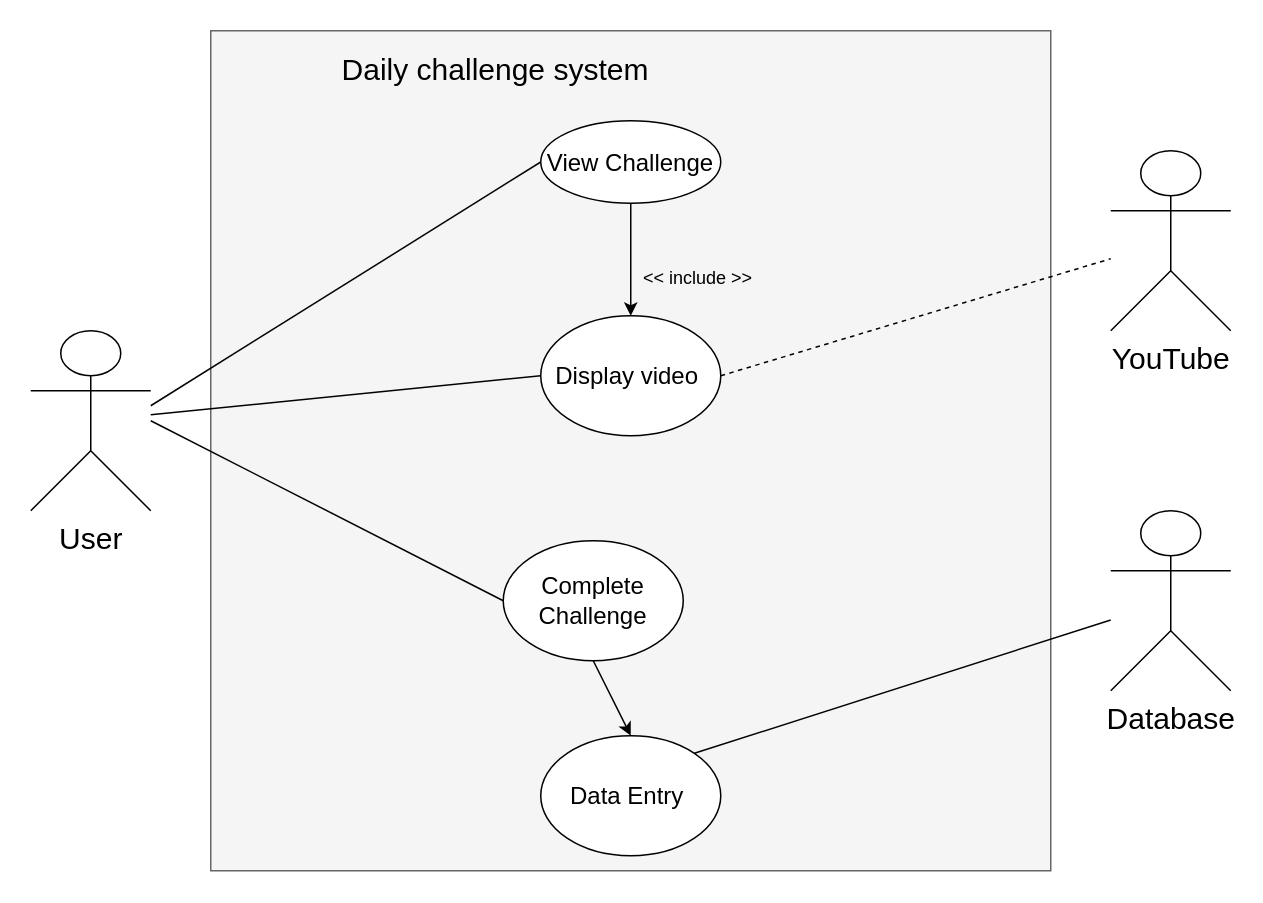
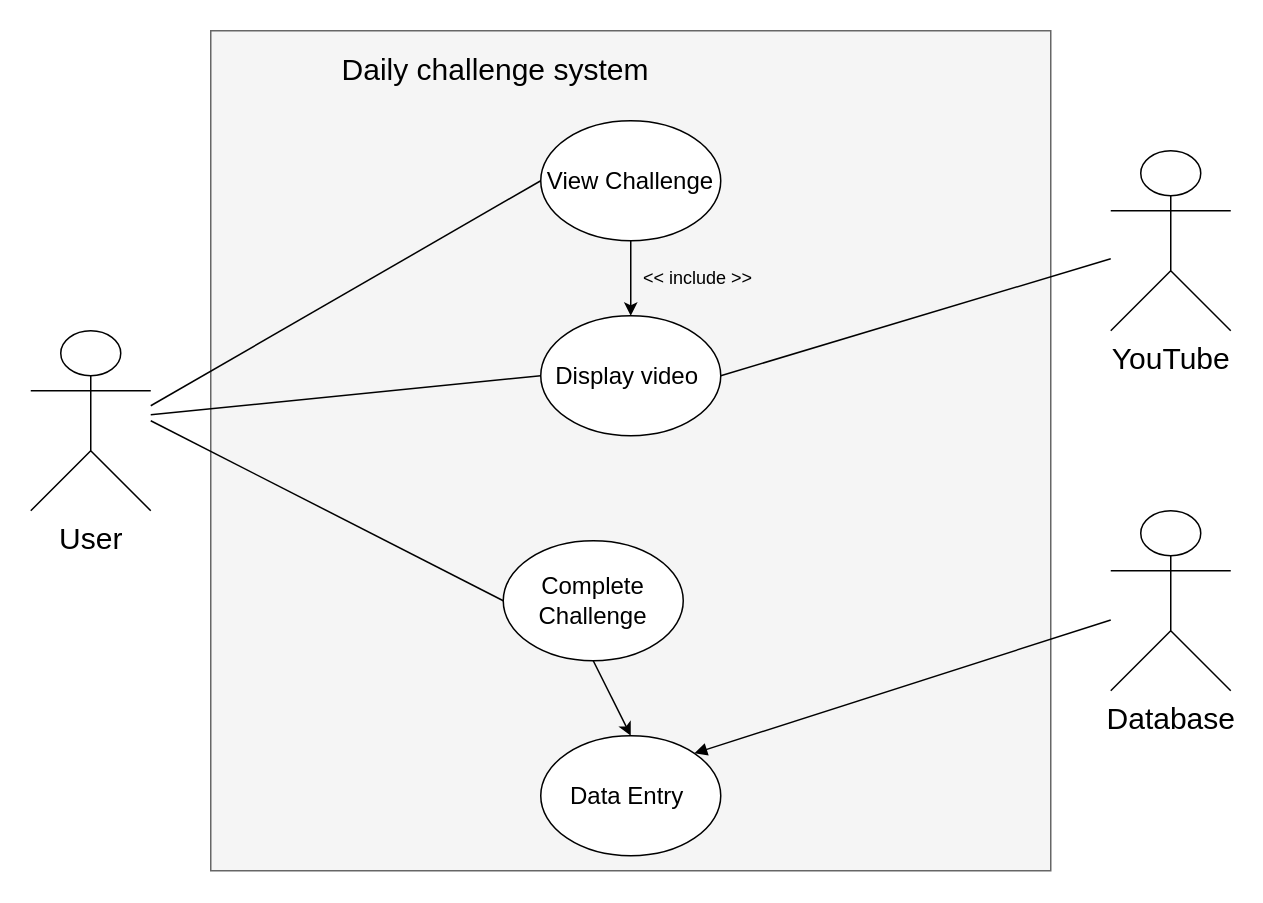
(631, 162) -> (631, 181)
(916, 317) -> (916, 317)
(701, 751) -> (707, 749)
